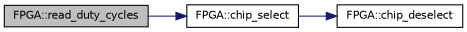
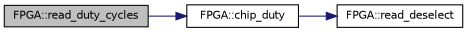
(243, 16) -> (243, 16)
(400, 16) -> (400, 16)
